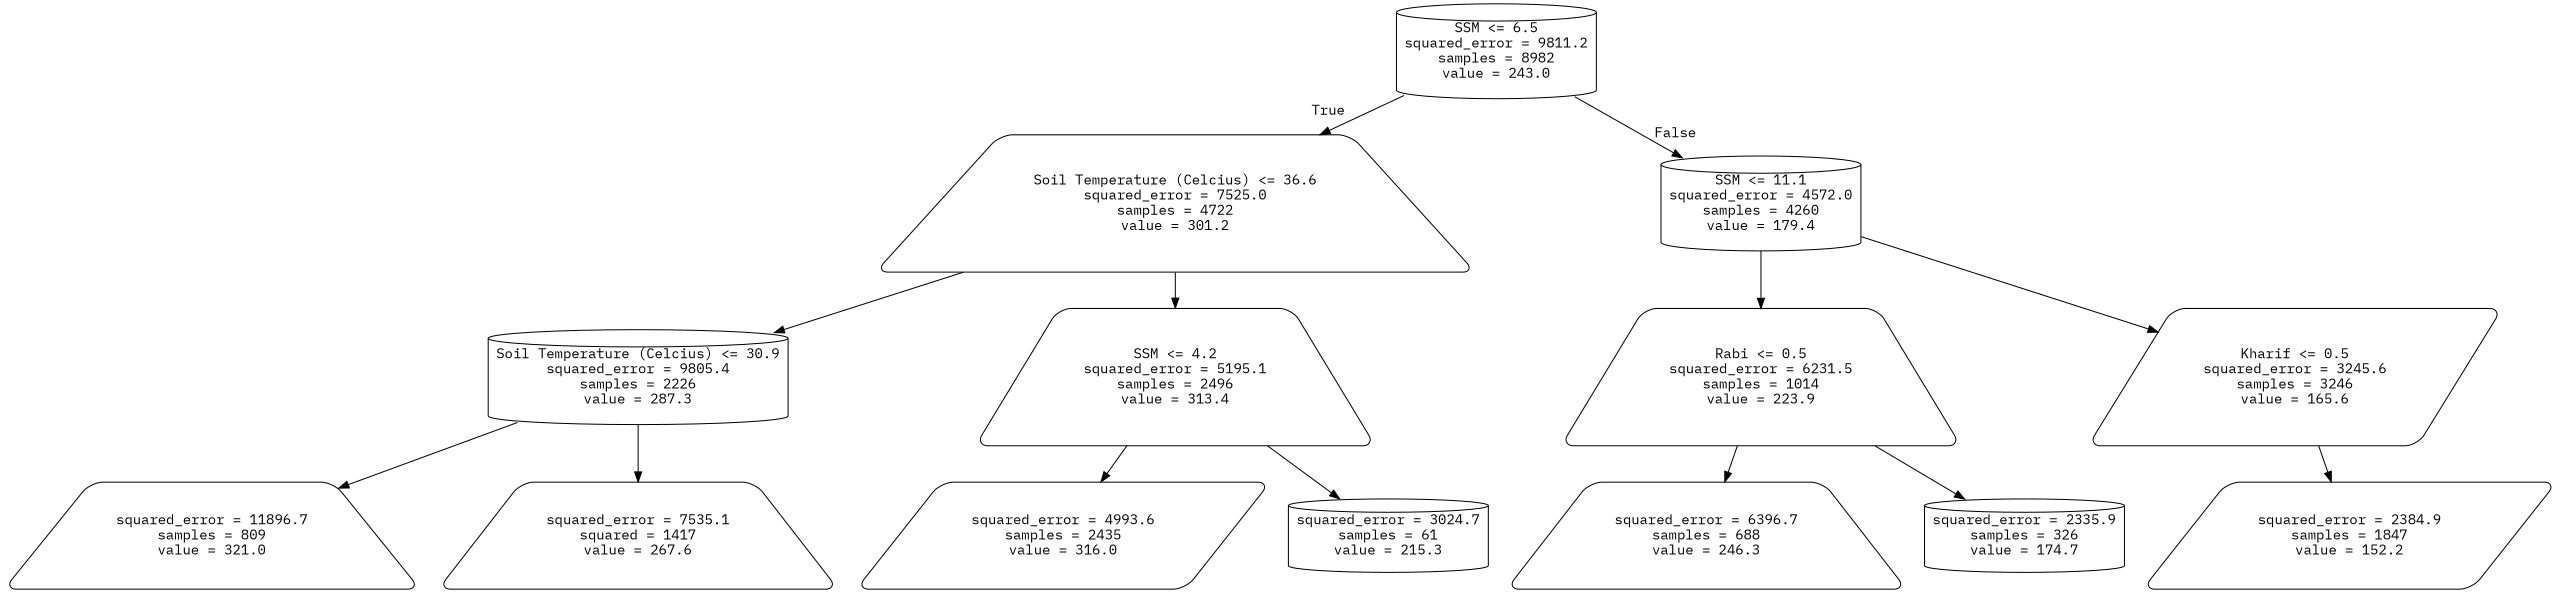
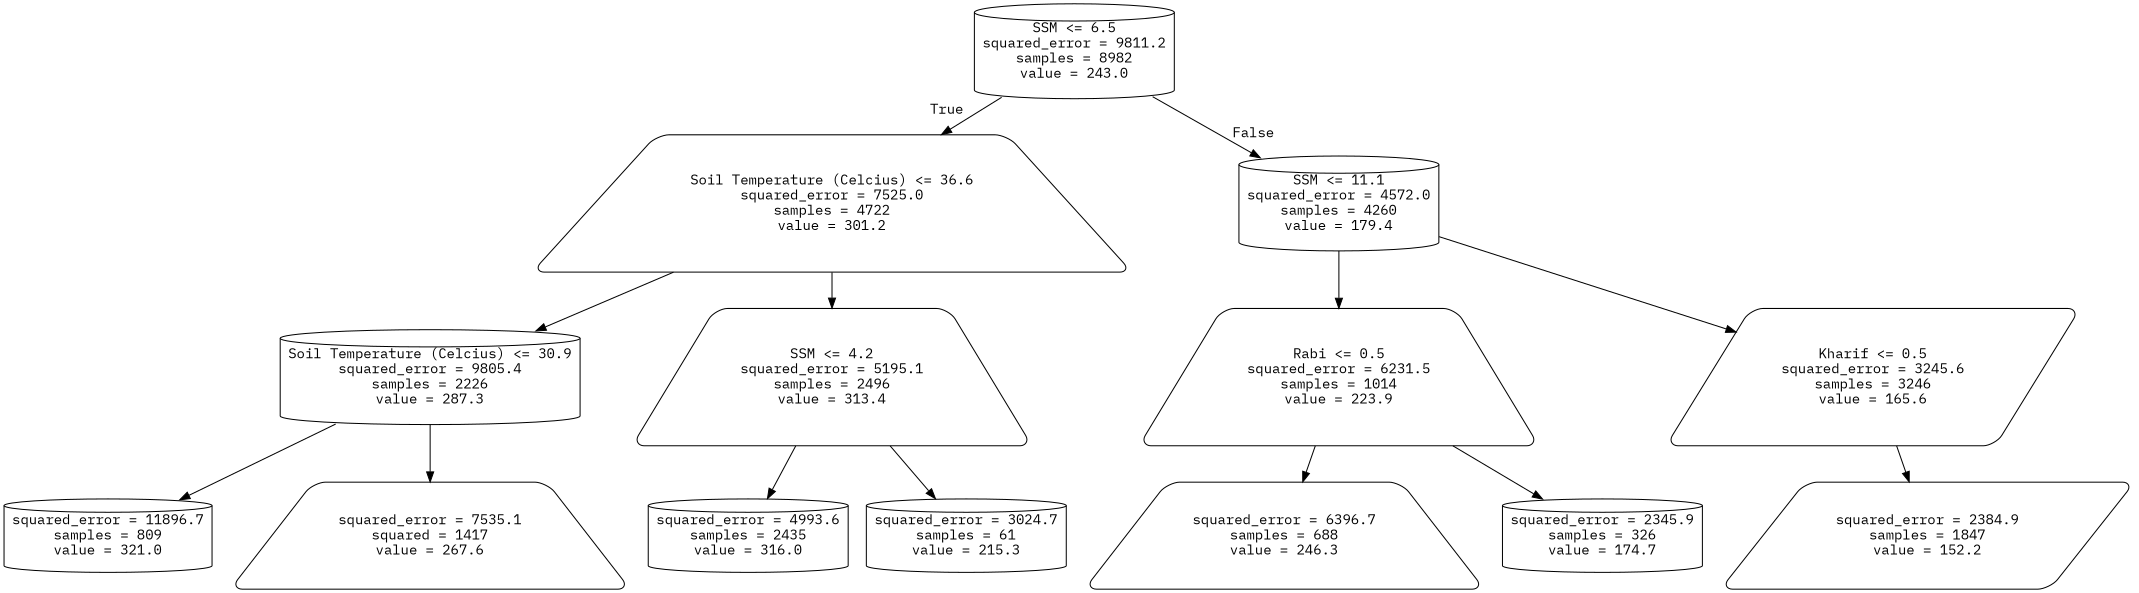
(212, 536) -> (108, 536)
(1063, 536) -> (748, 536)
(2024, 536) -> (1602, 536)
